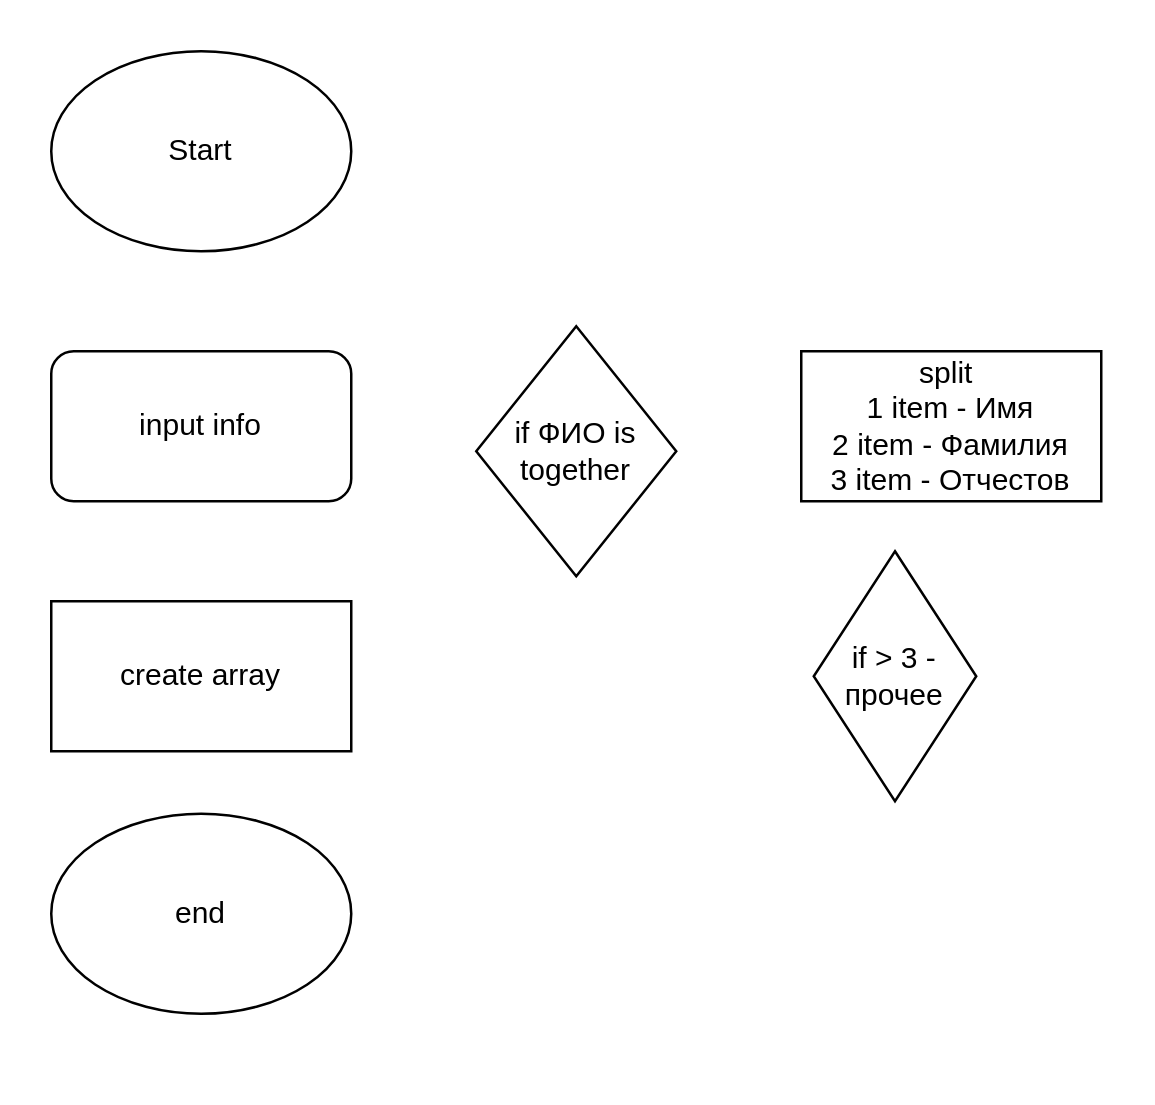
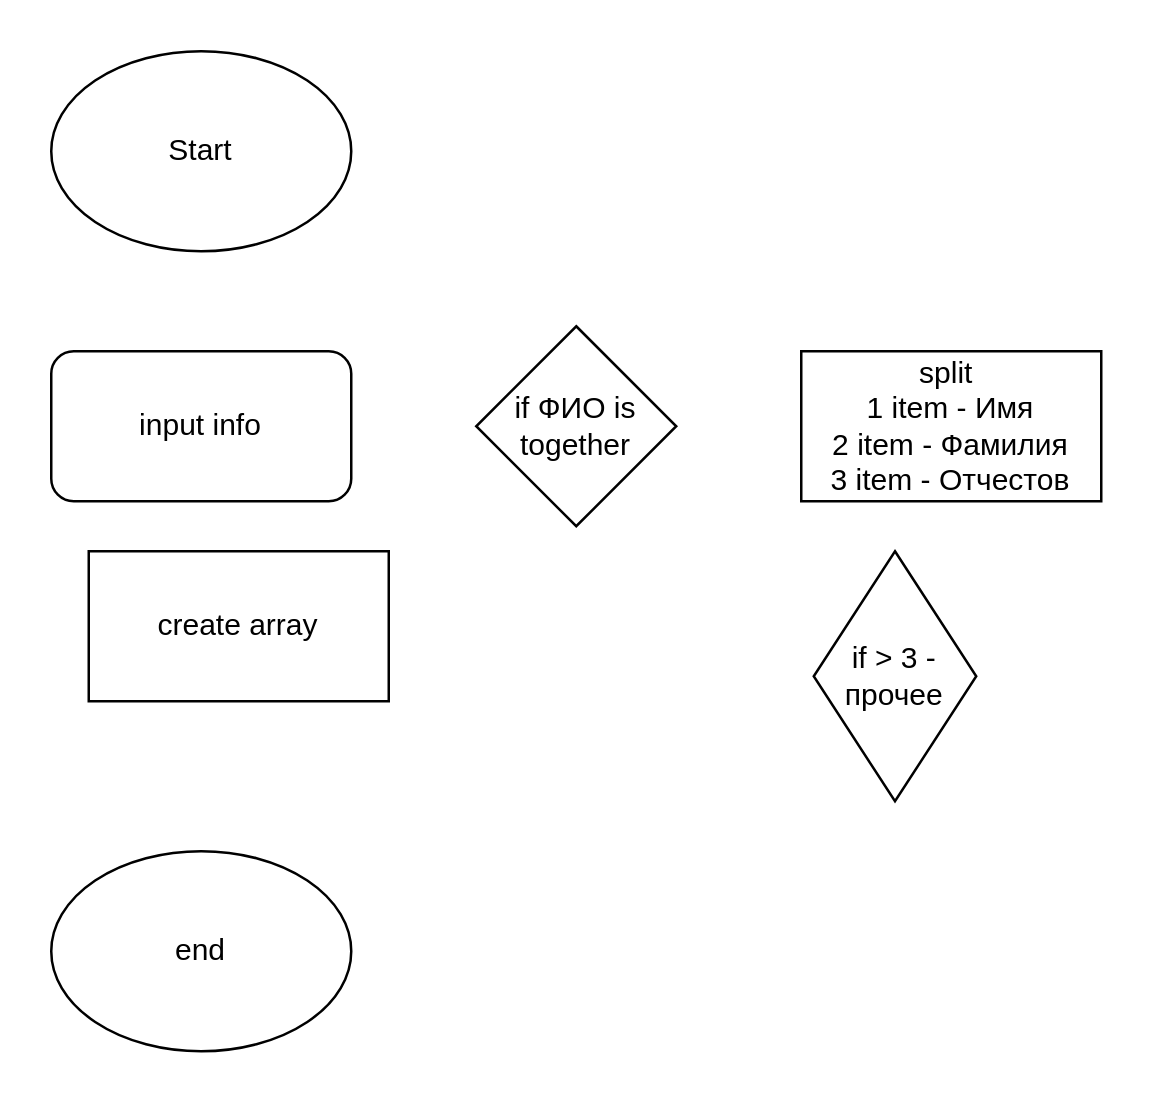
(576, 451) -> (576, 426)
(201, 676) -> (239, 626)
(201, 914) -> (201, 951)
